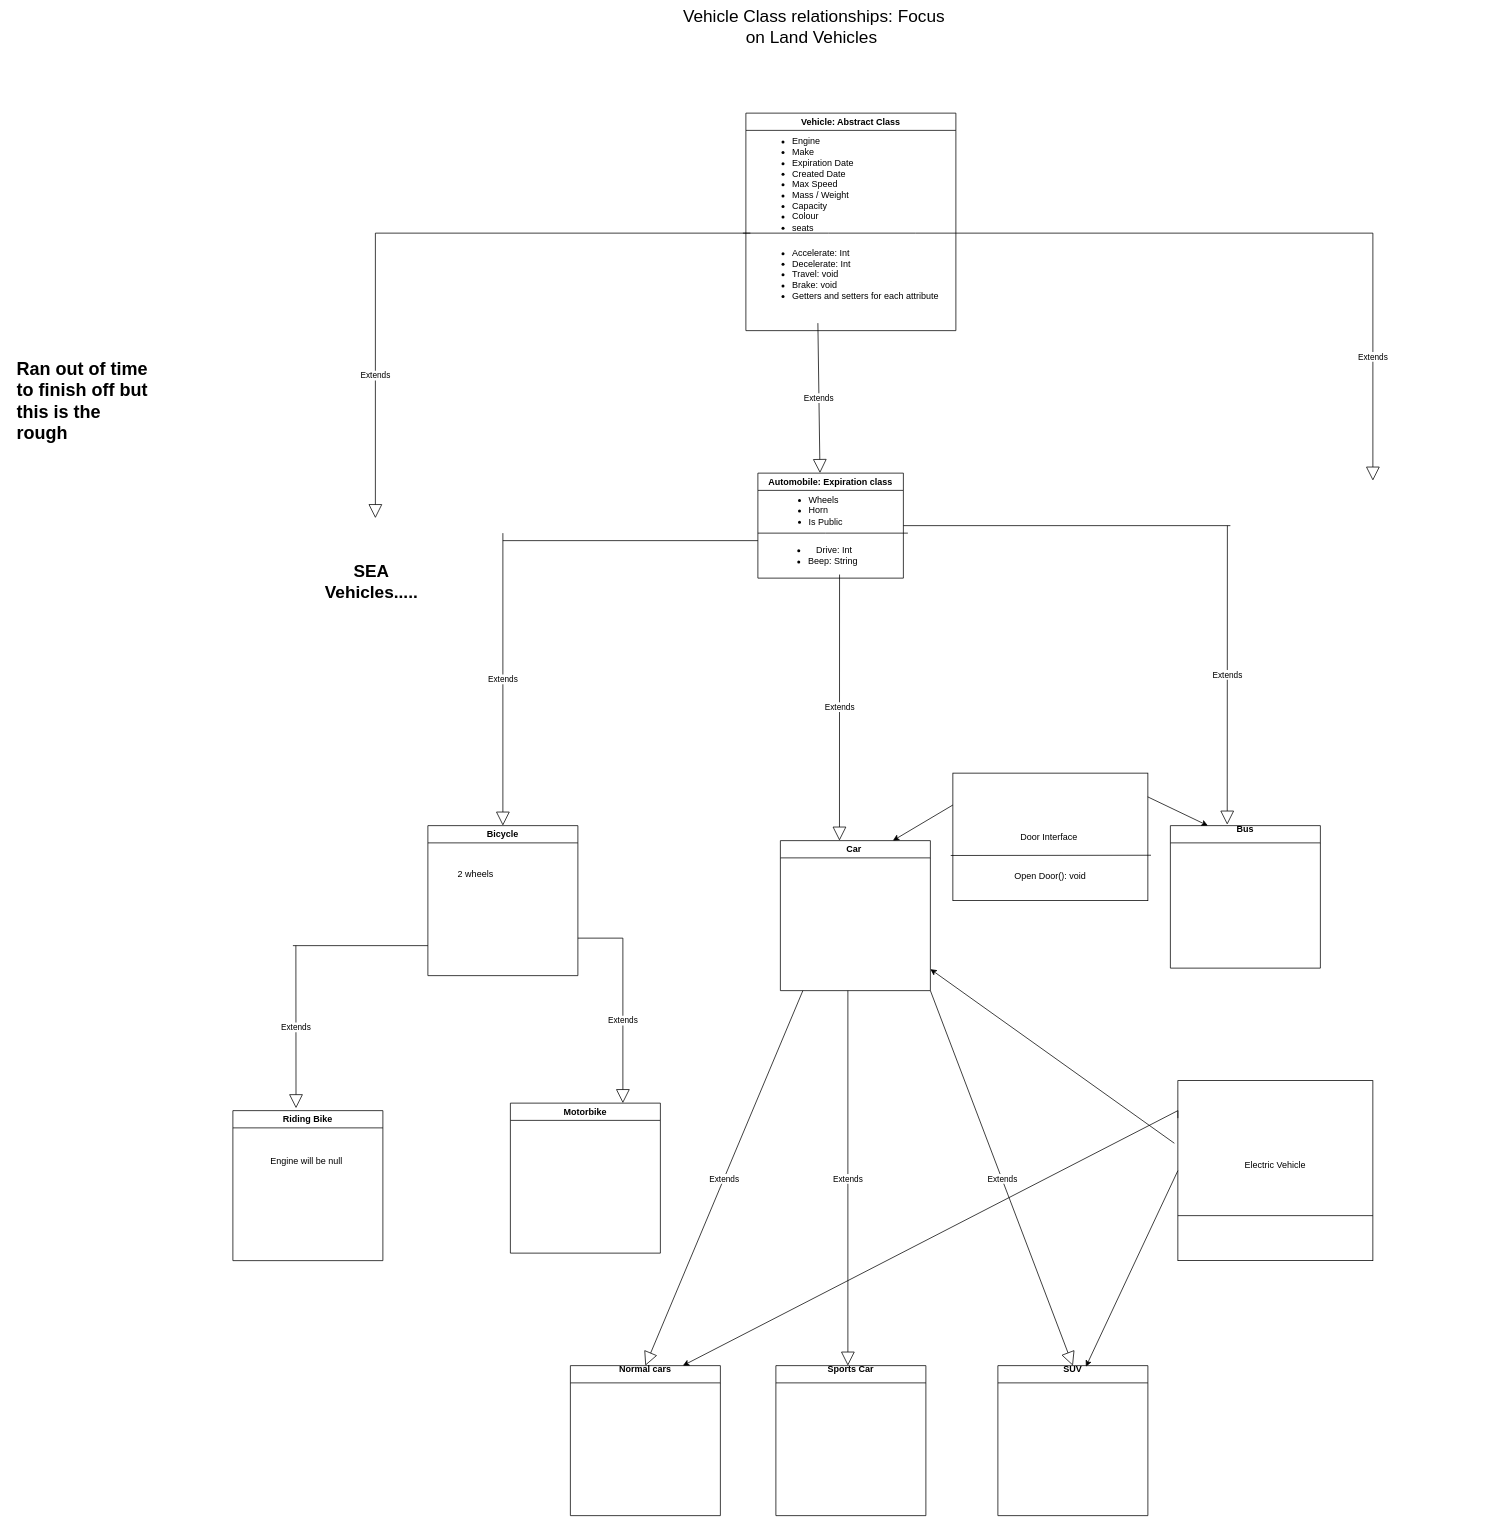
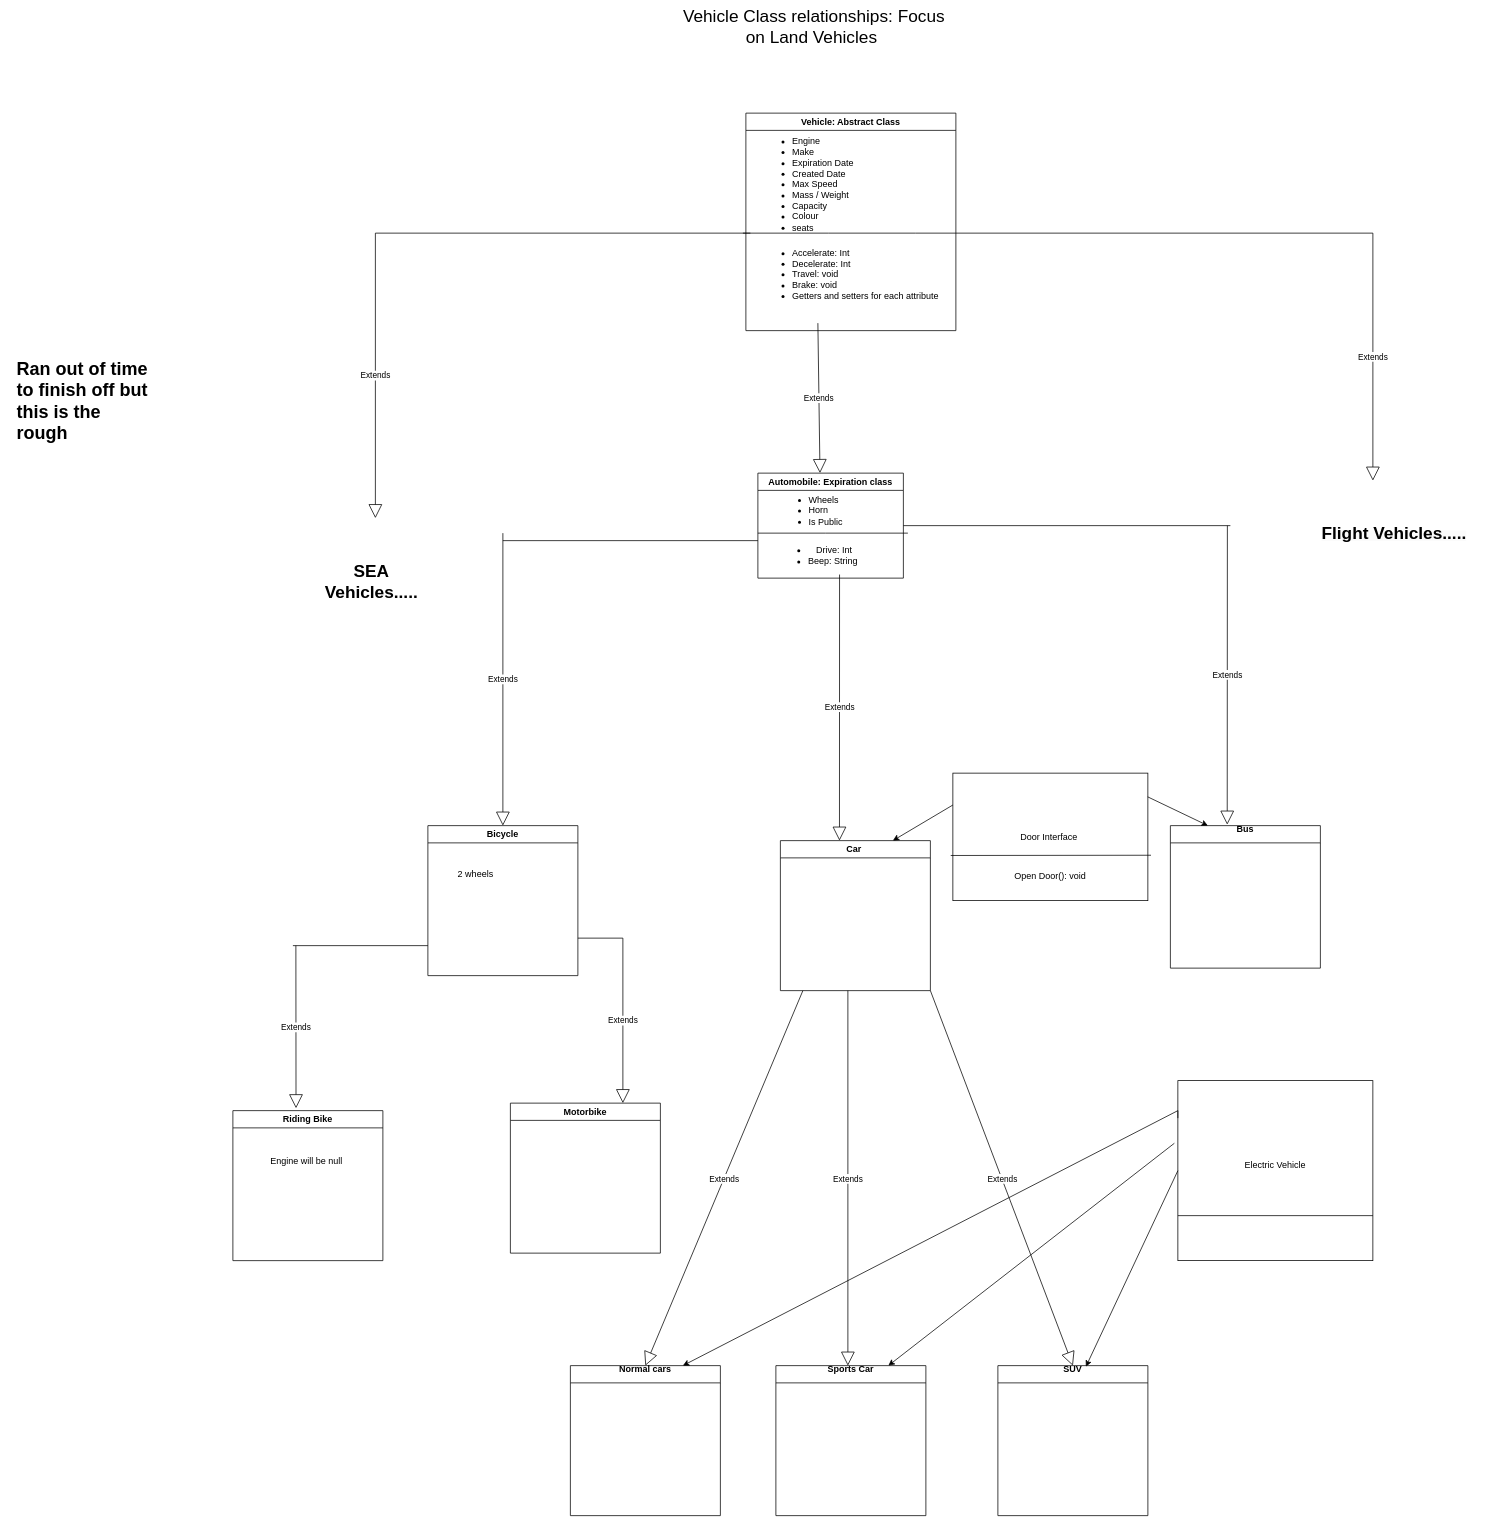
none -> (1399, 537)
(1054, 1057) -> (1034, 1252)
